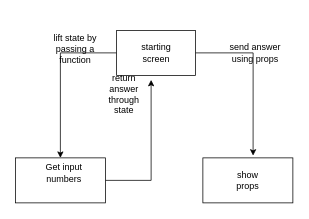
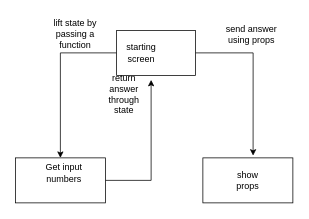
(75, 49) -> (75, 34)
(156, 53) -> (141, 53)
(255, 53) -> (252, 34)
